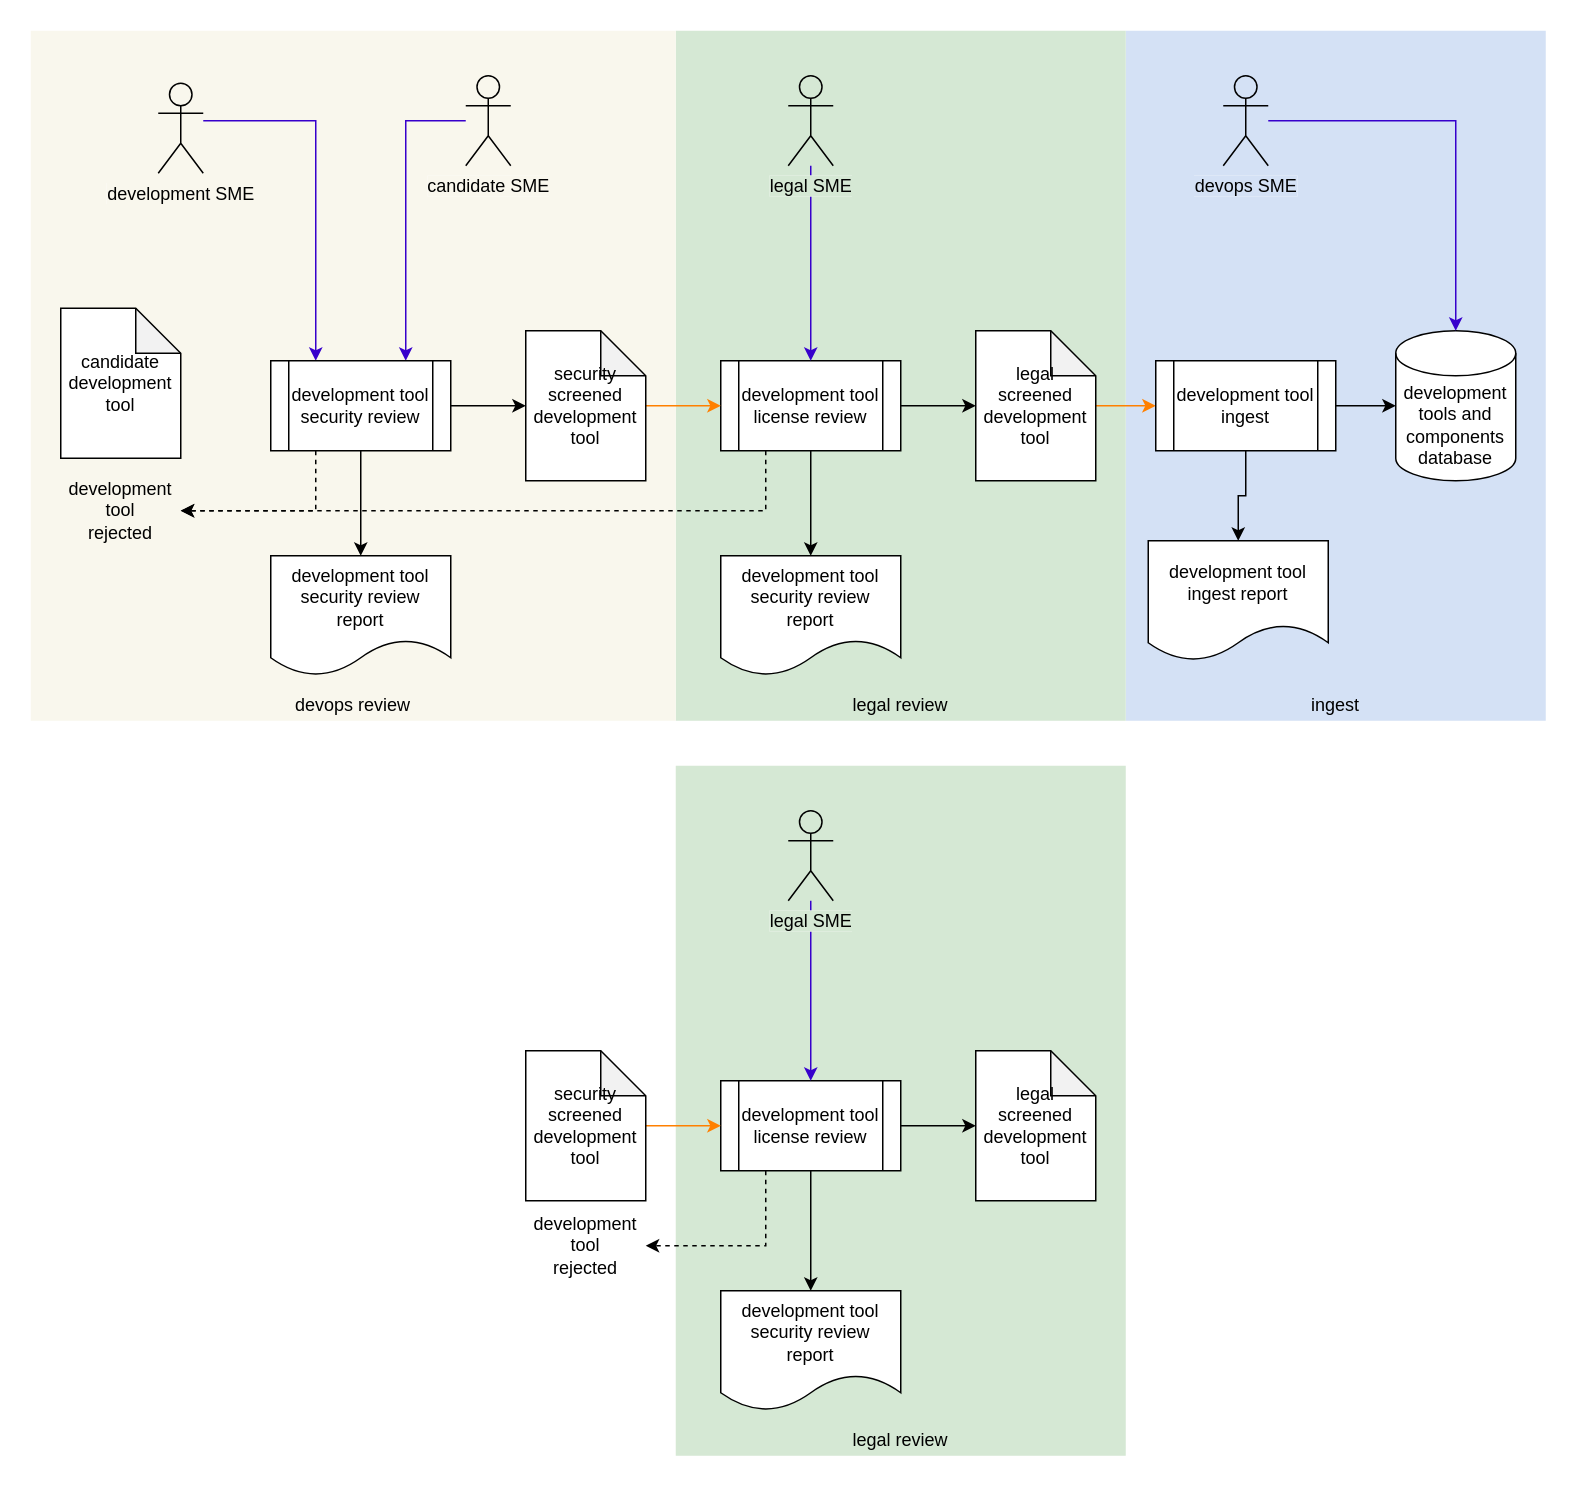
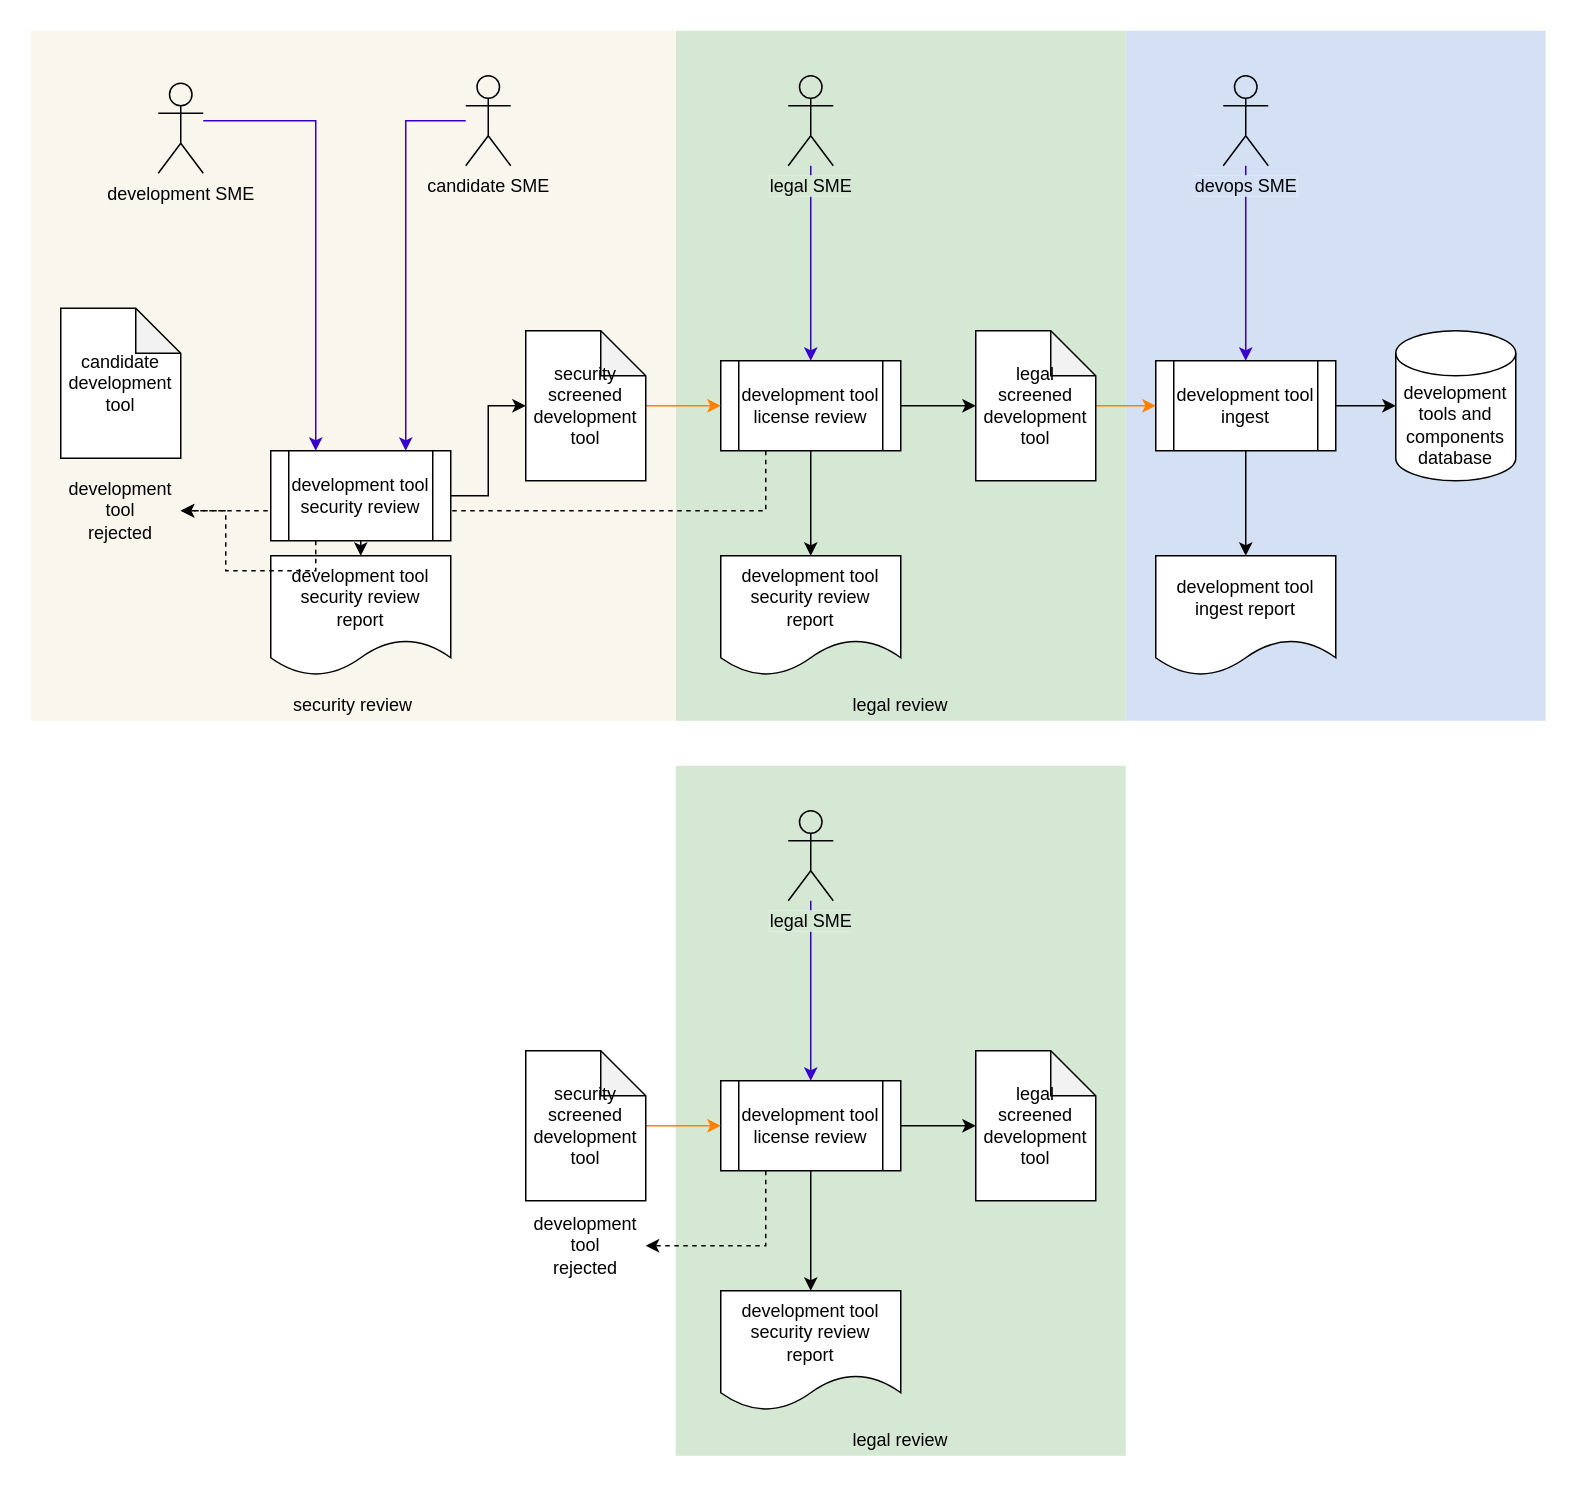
(1456, 127) -> (1246, 273)
(361, 406) -> (361, 496)
(1238, 601) -> (1246, 616)
(353, 706) -> (353, 706)
(1336, 706) -> none
